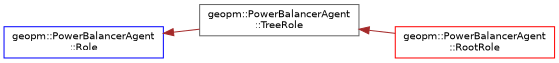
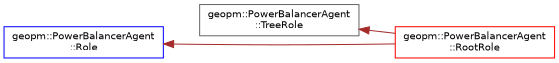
(187, 31) -> (284, 45)
